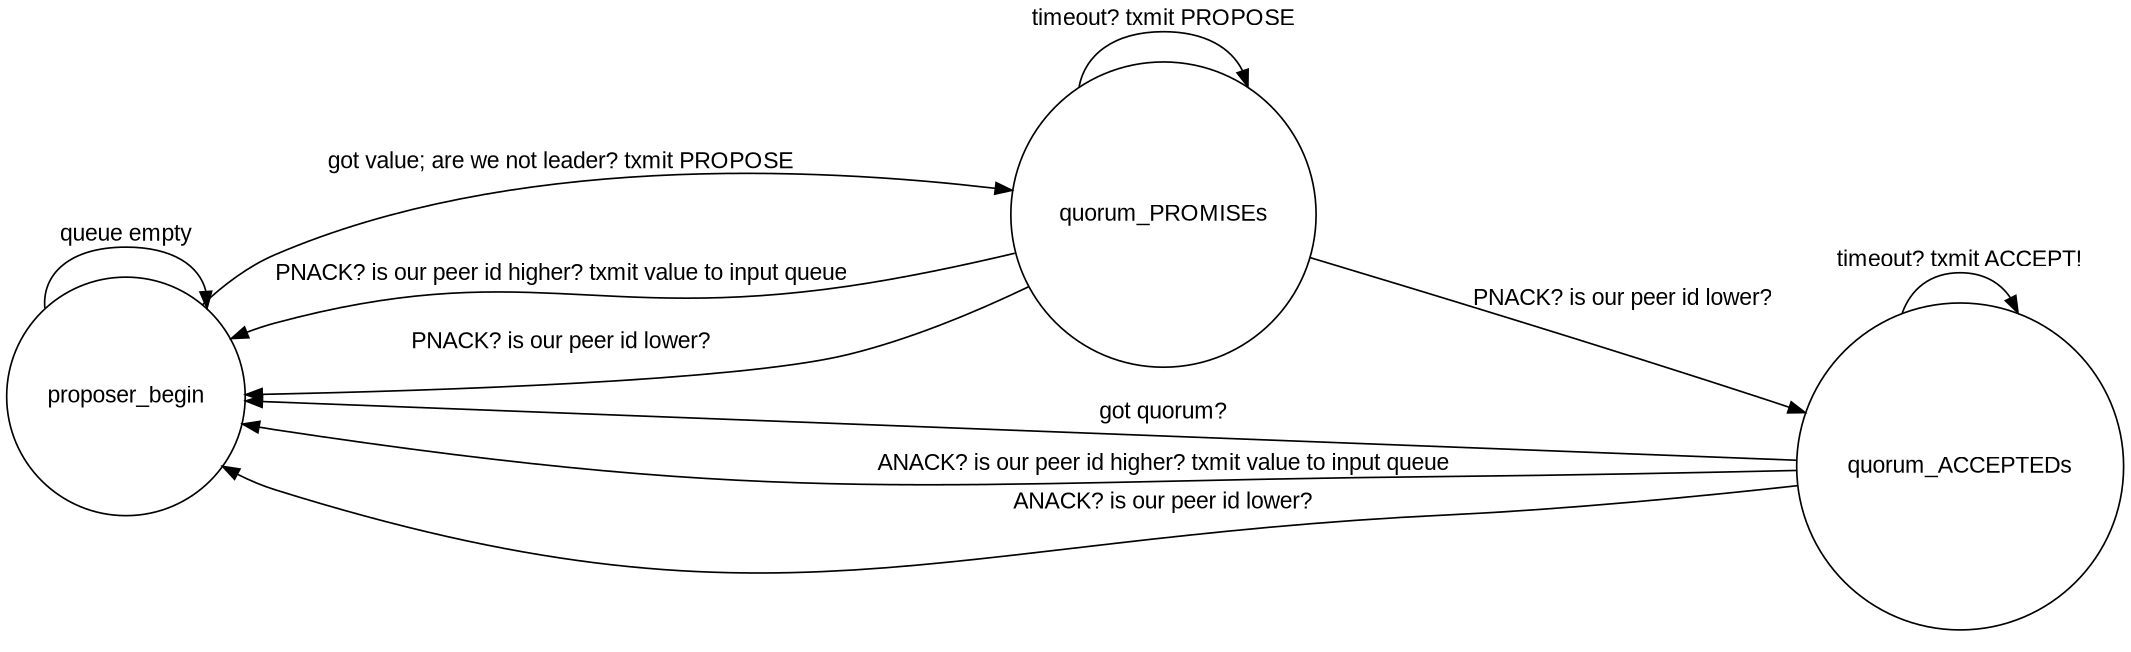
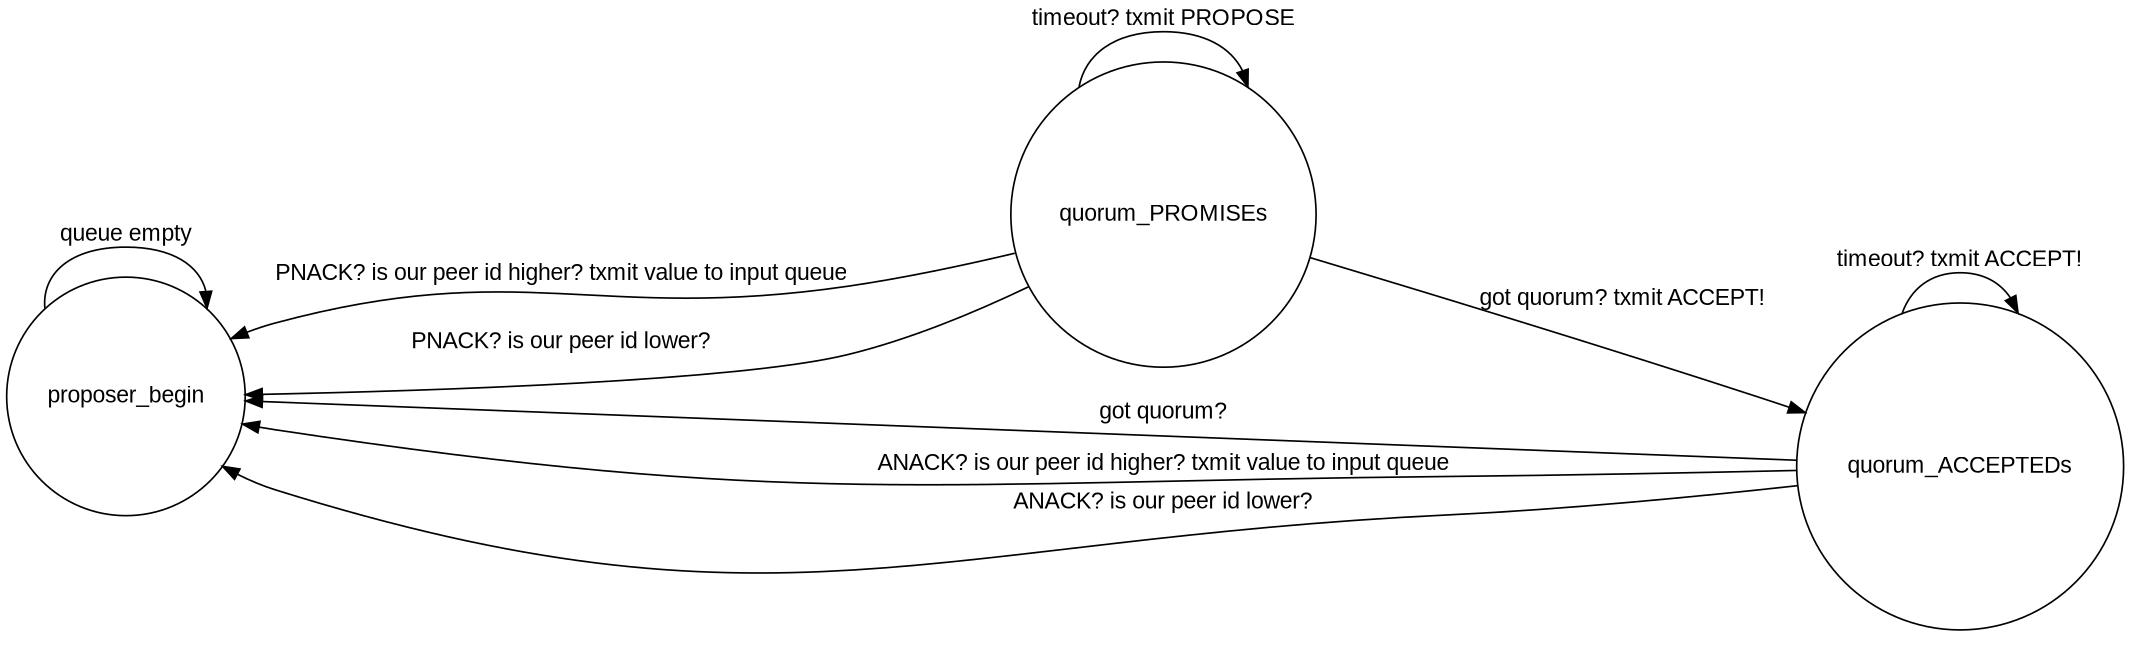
(586, 181) -> none
(1623, 299) -> (1623, 299)
